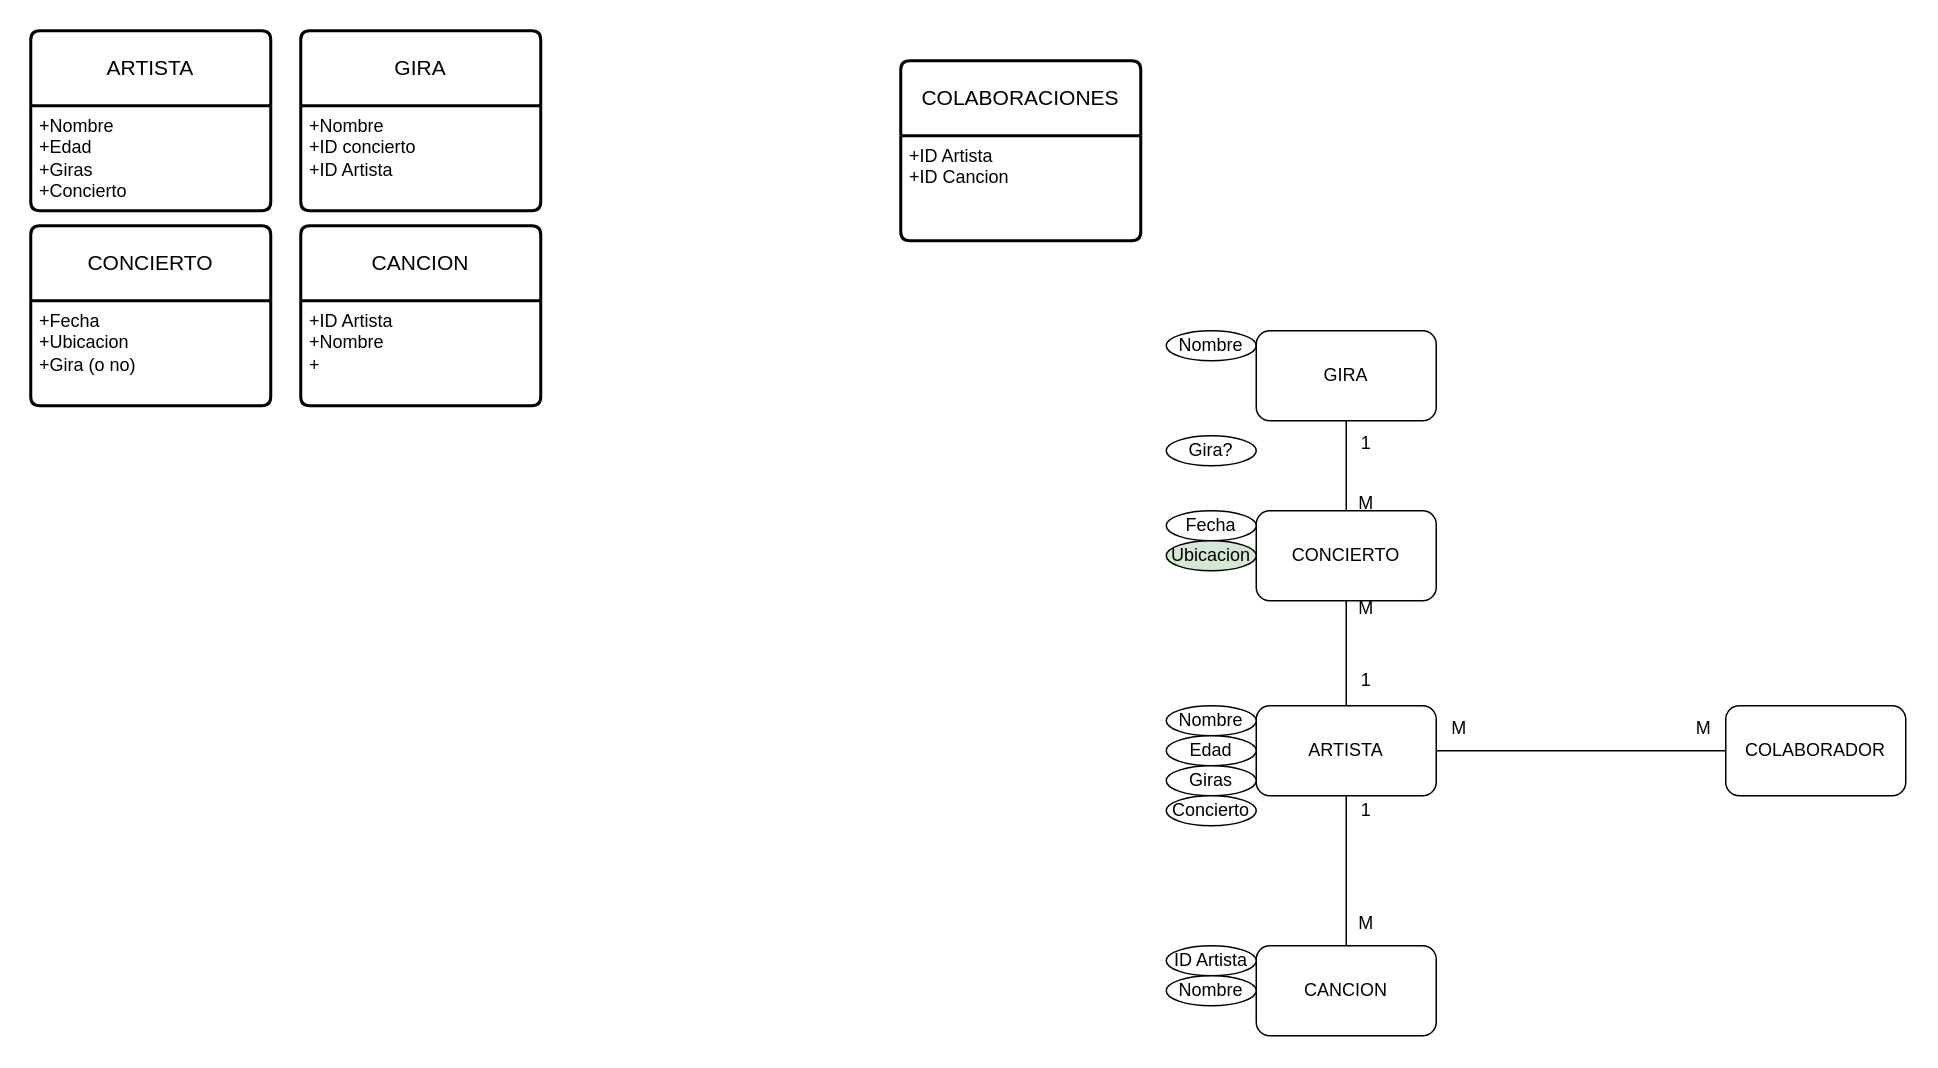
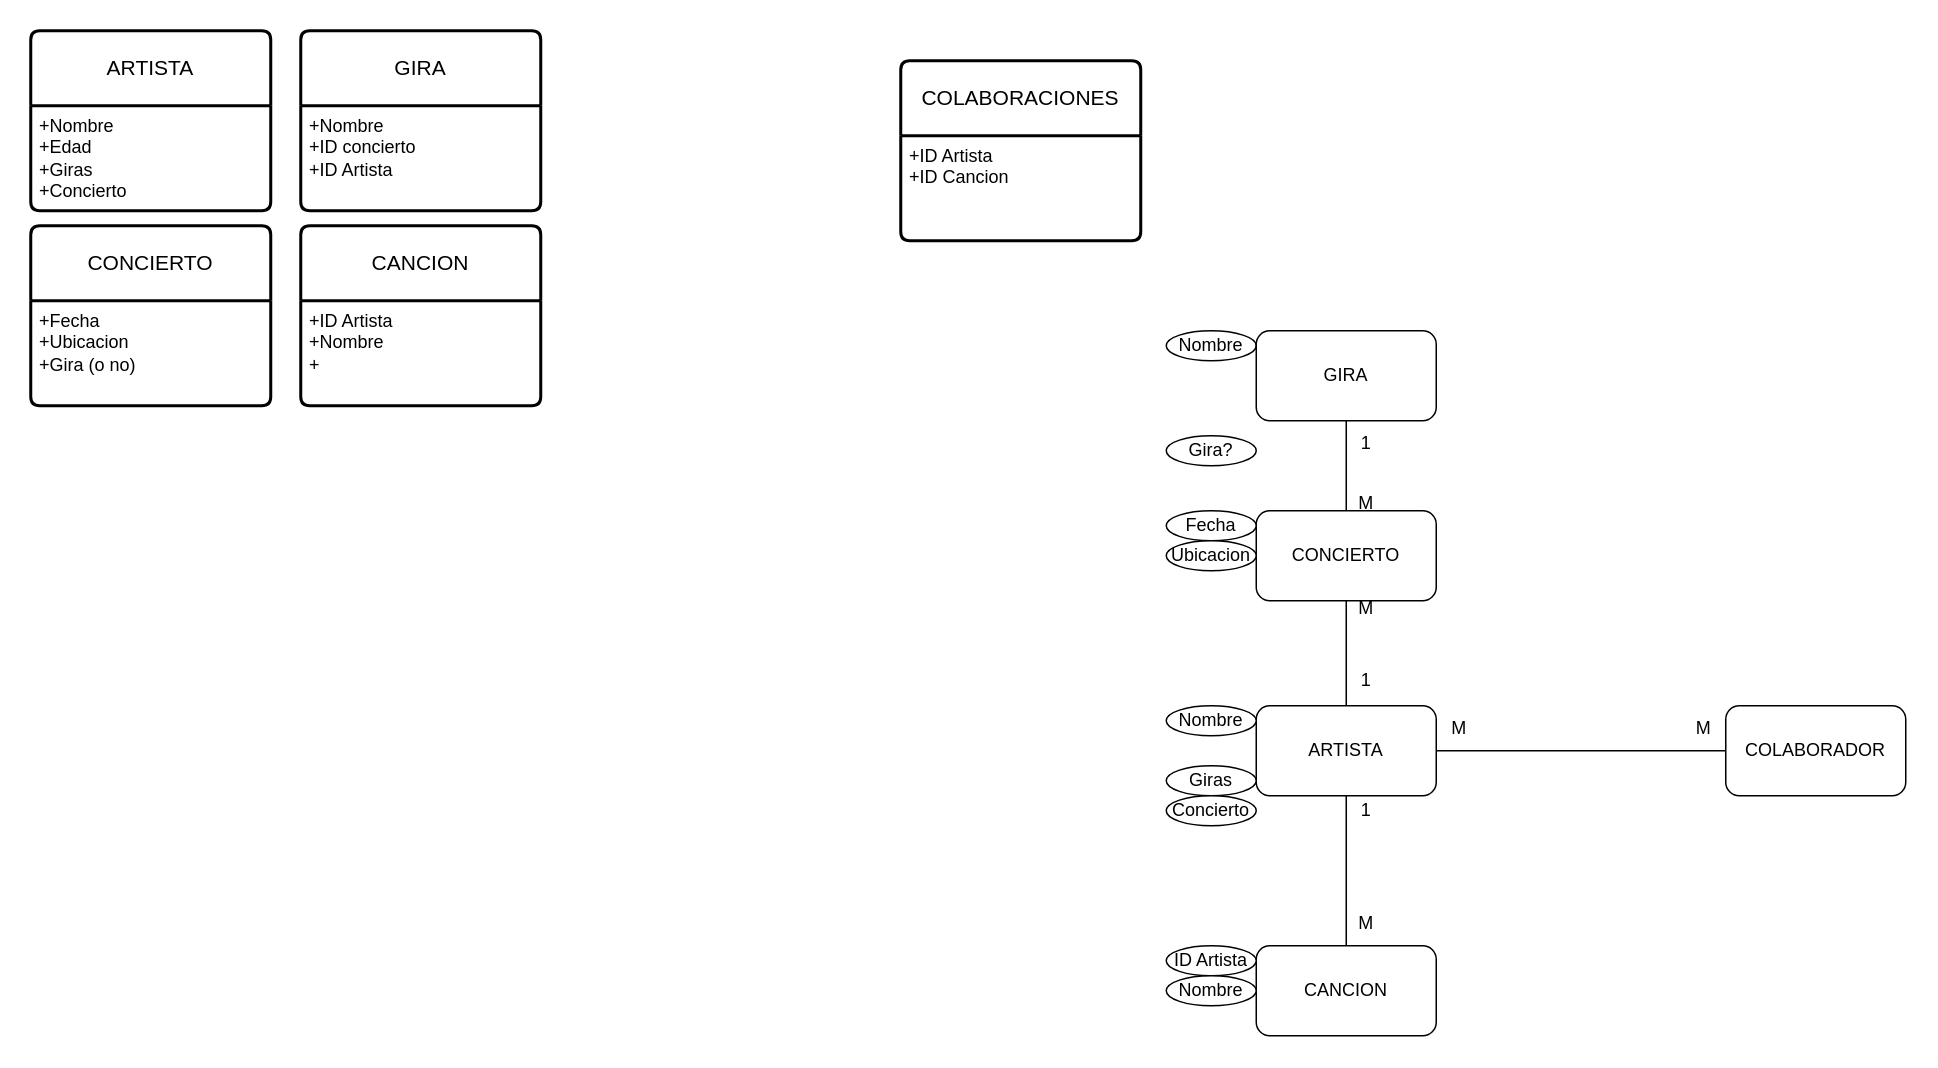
(1211, 556) -> (1211, 556)
(1211, 751) -> none
